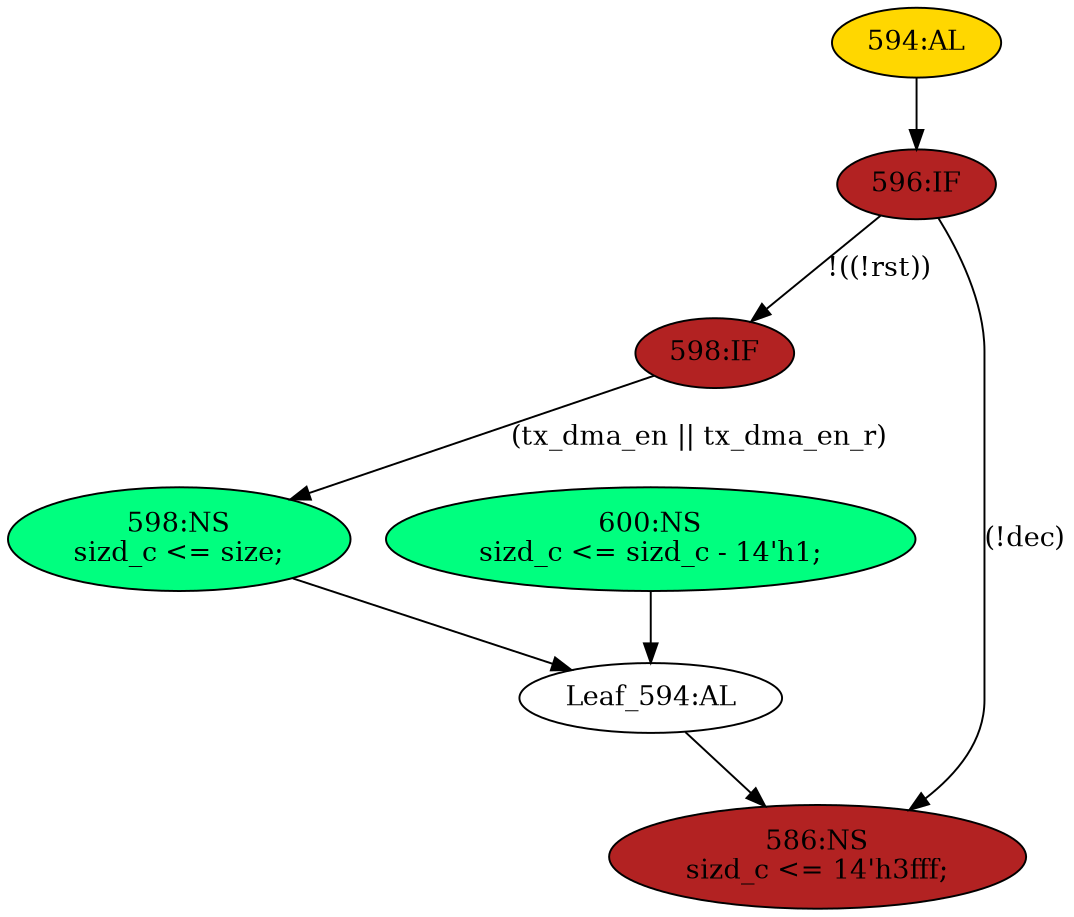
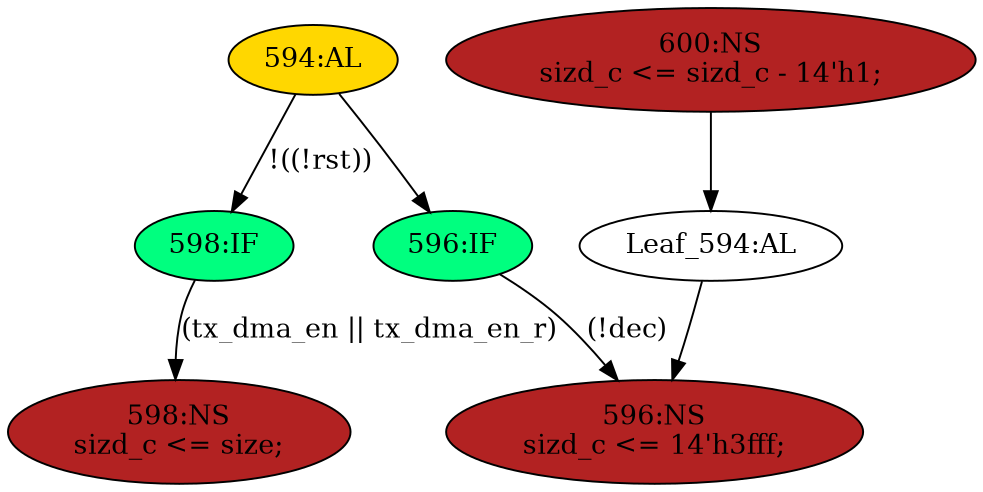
(917, 184) -> (453, 246)
(824, 262) -> (268, 144)
(715, 353) -> (214, 246)
(179, 539) -> (179, 432)
(651, 539) -> (711, 60)
(423, 621) -> none
(818, 857) -> (655, 432)
